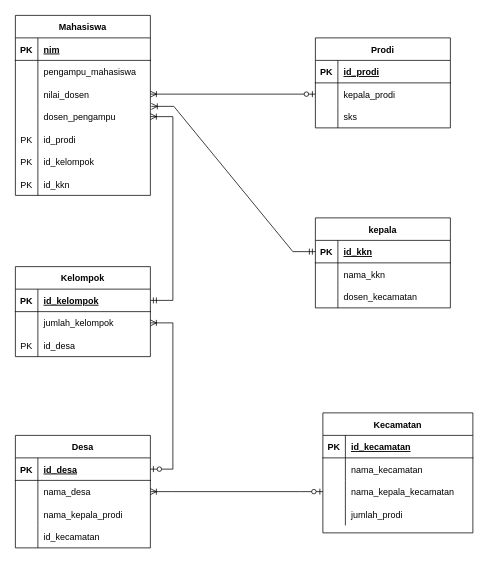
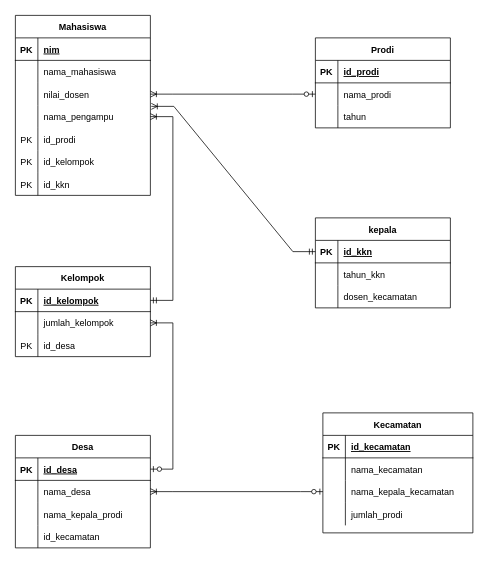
(88, 72) -> (78, 72)
(371, 95) -> (368, 95)
(79, 117) -> (76, 117)
(351, 117) -> (356, 117)
(364, 275) -> (366, 275)
